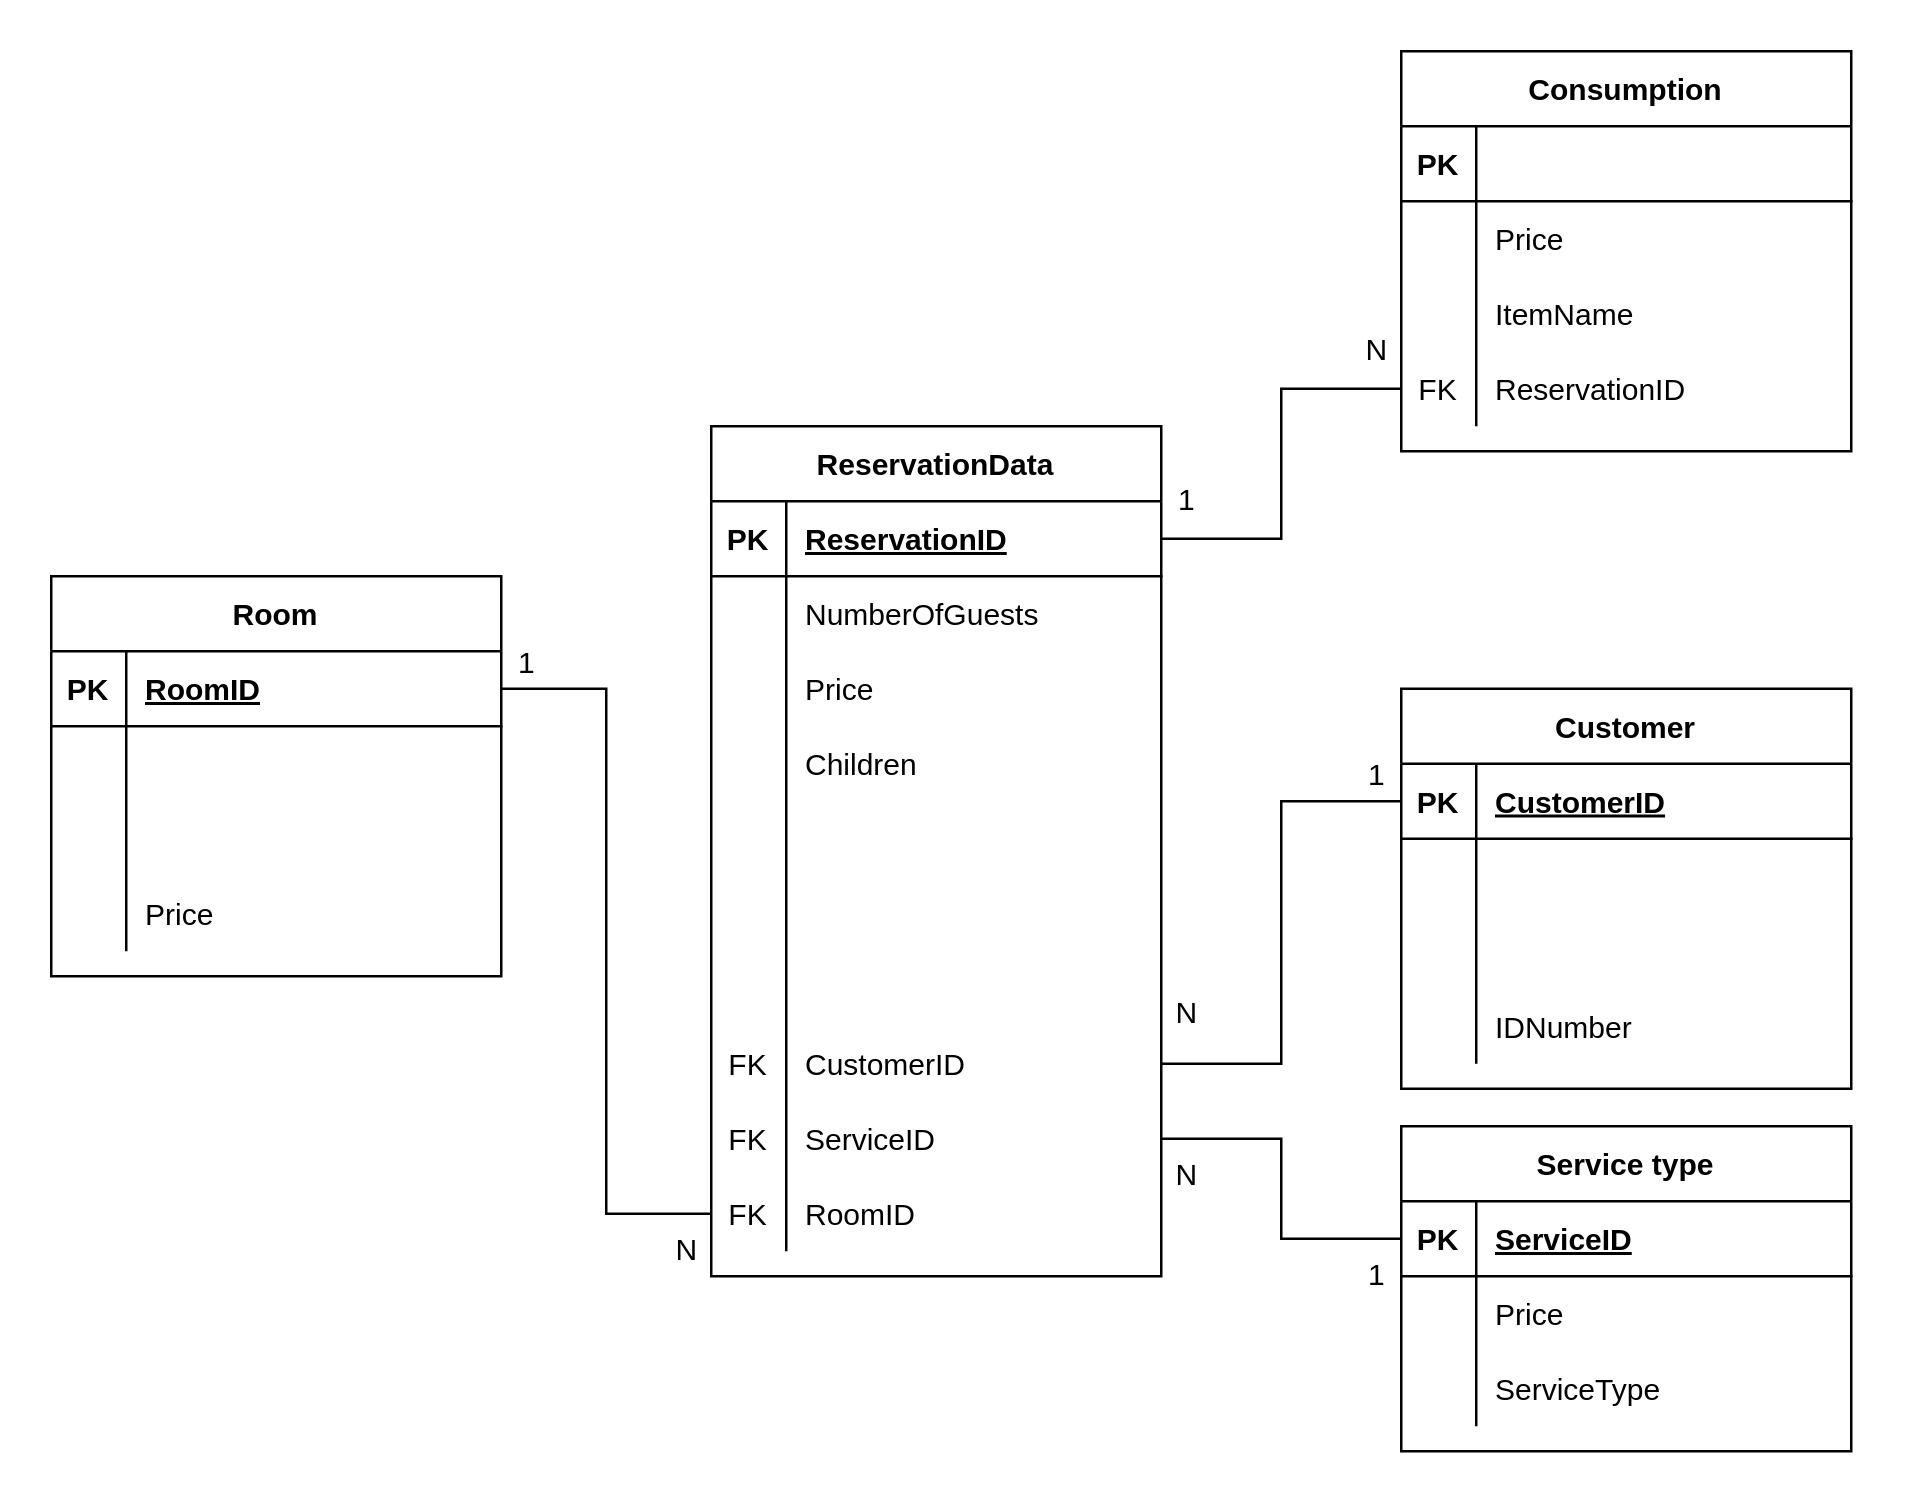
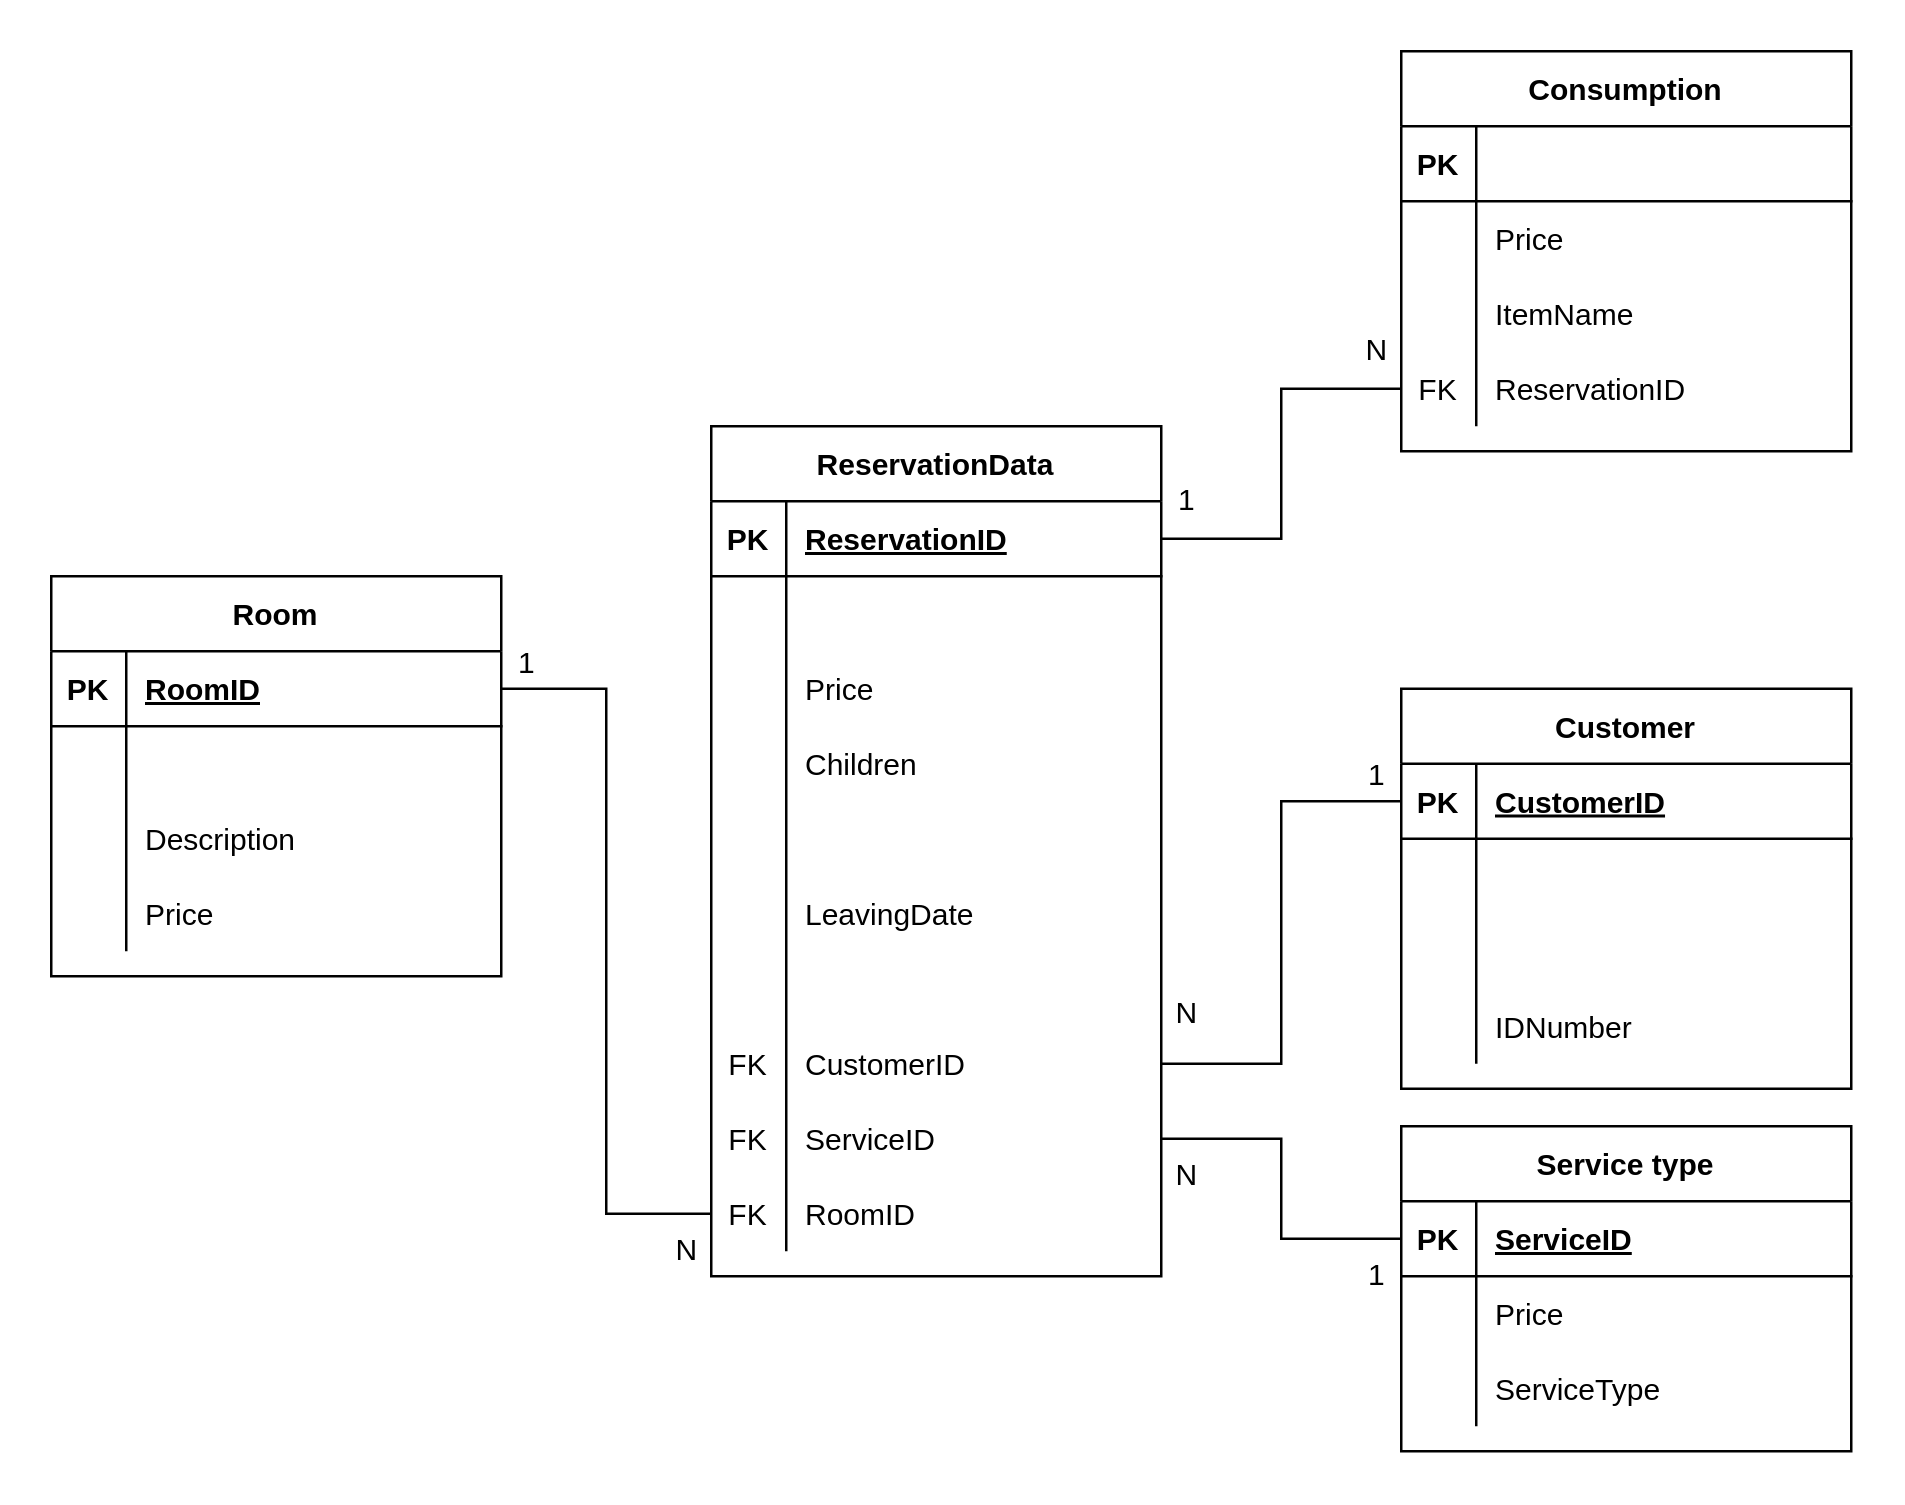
(974, 614) -> none
none -> (314, 839)
none -> (974, 914)
